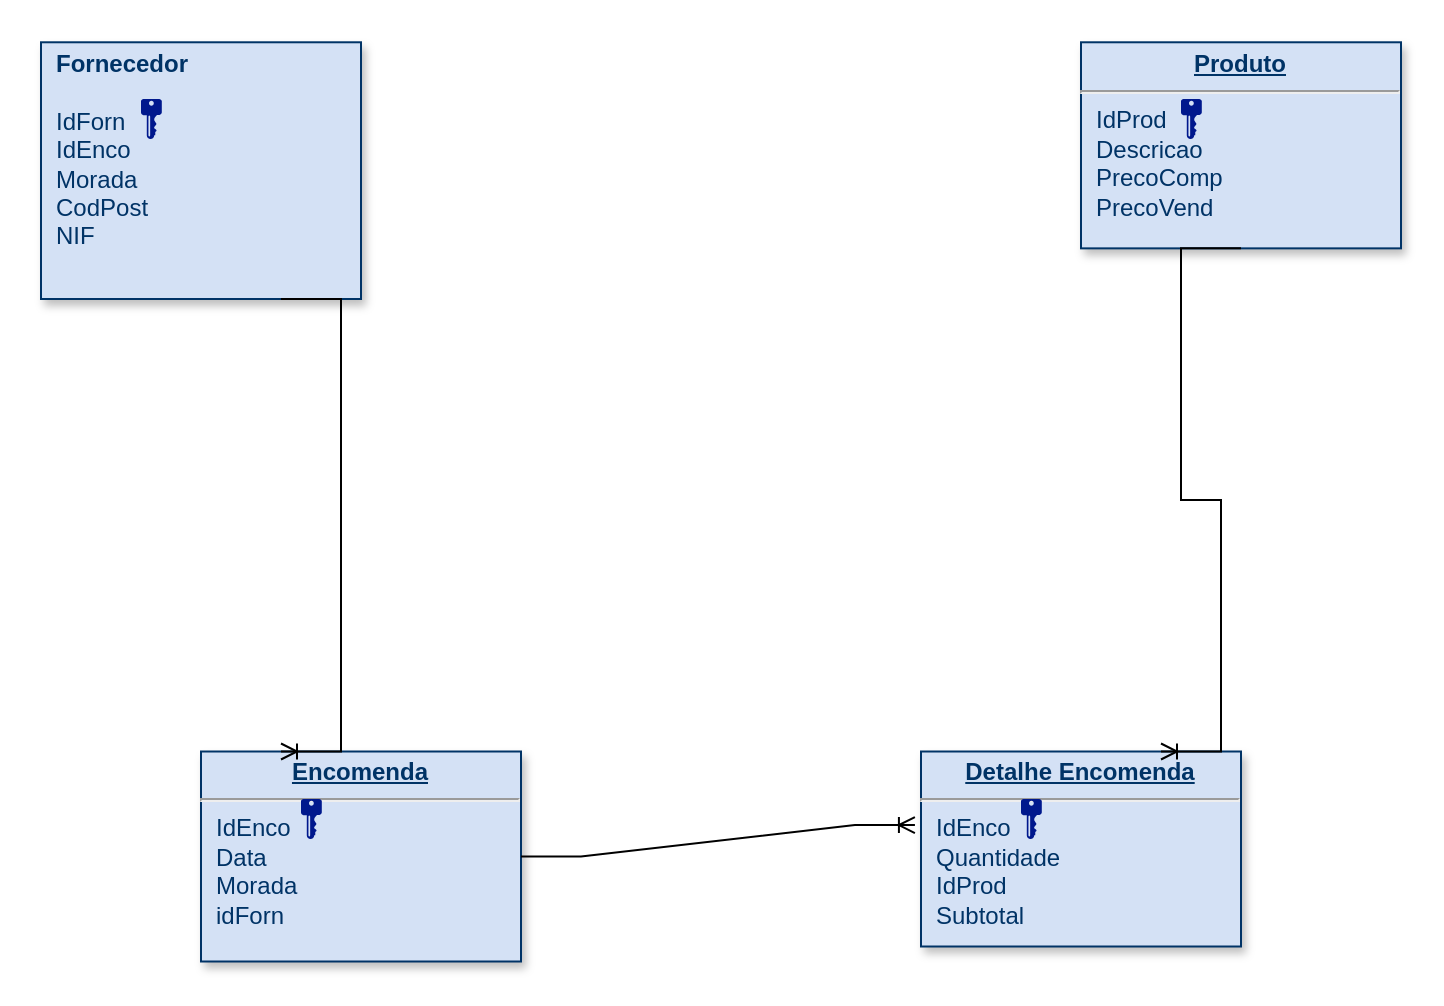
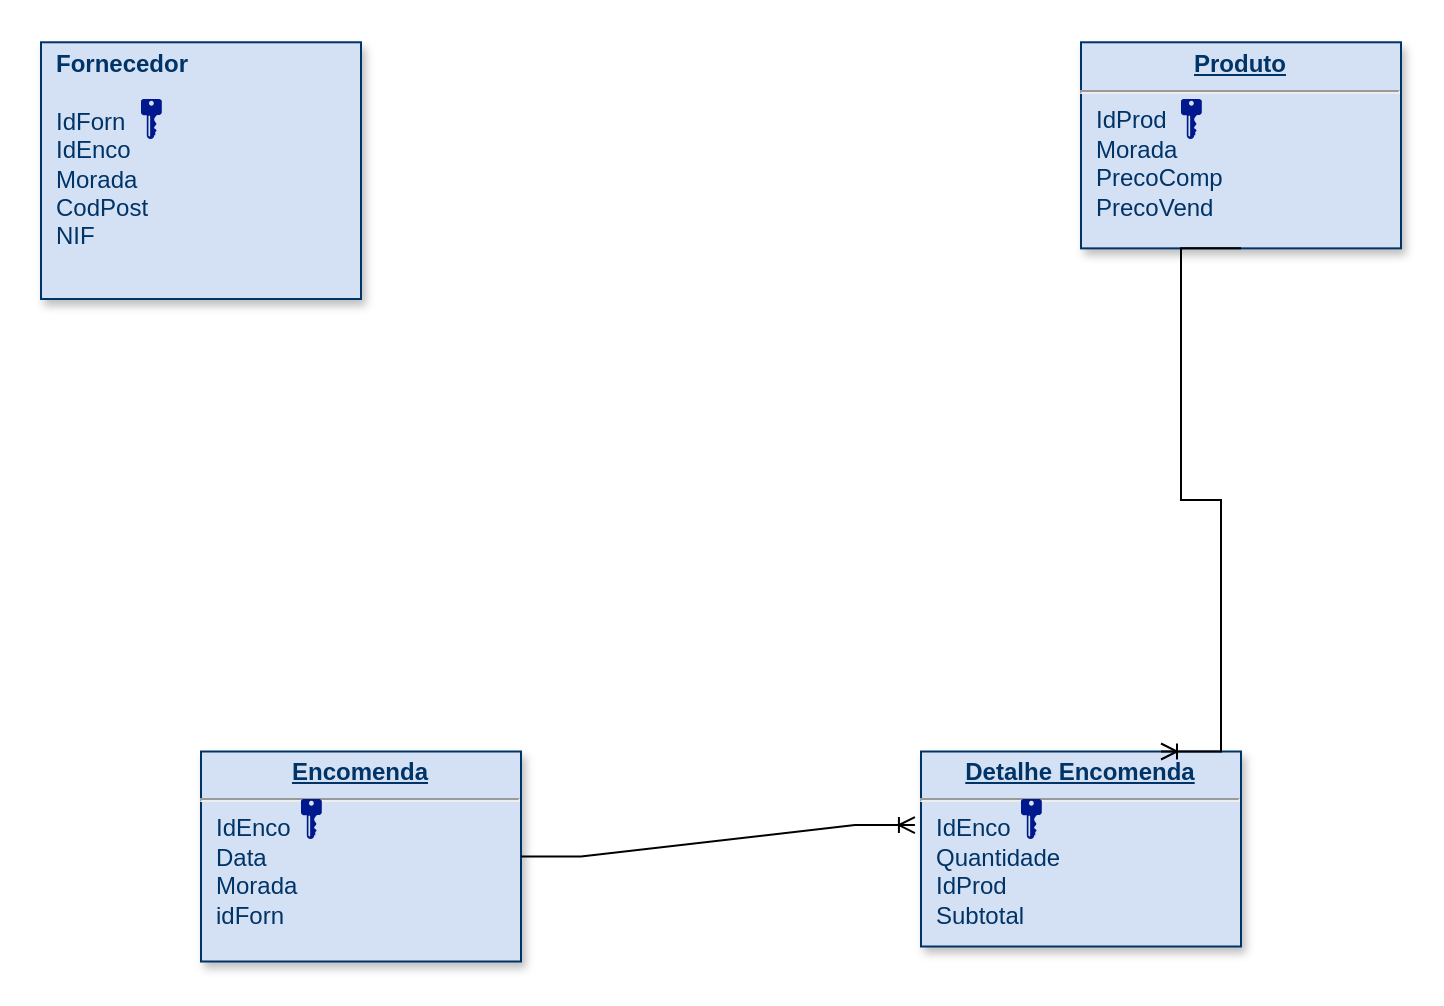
(1141, 115) -> (1141, 115)
(341, 525) -> none
